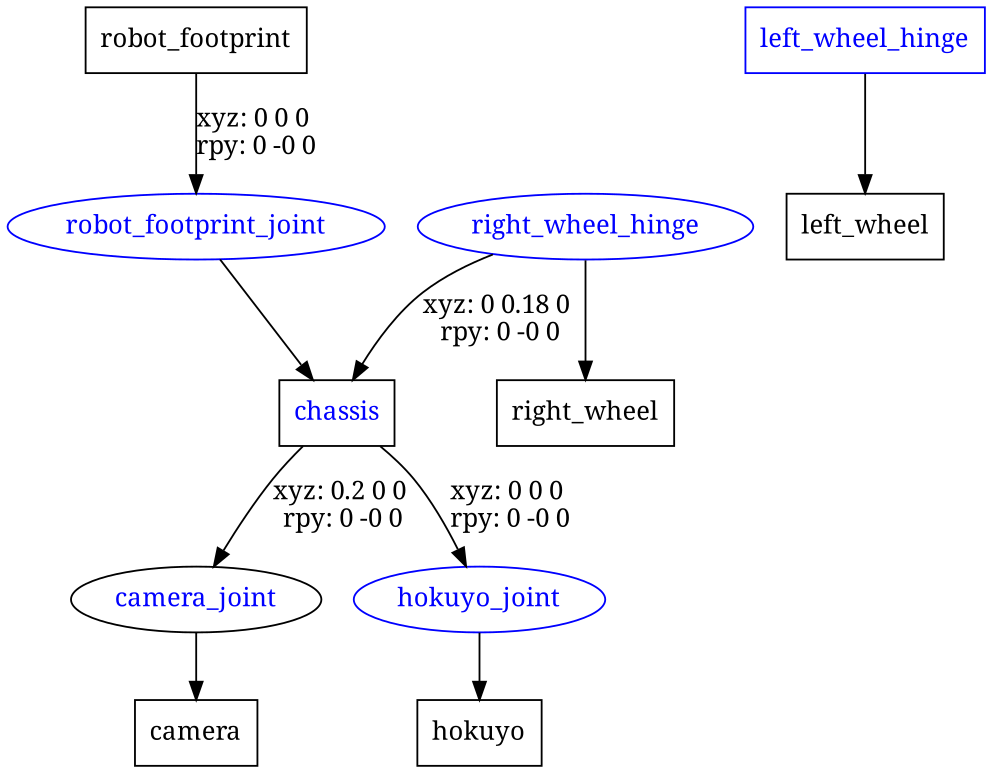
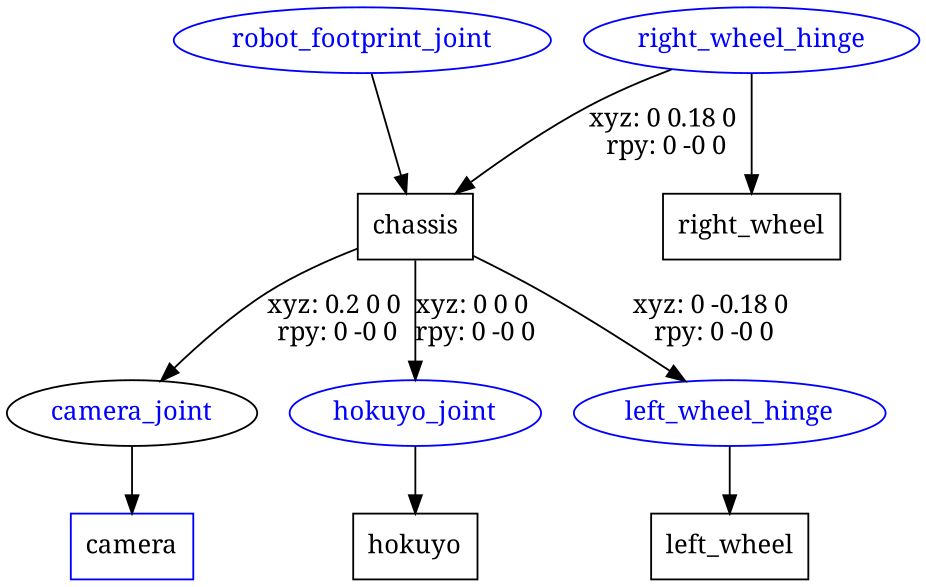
(196, 40) -> none
(865, 40) -> (730, 413)
none -> (574, 310)
(337, 413) -> (415, 227)
(196, 733) -> (132, 547)
